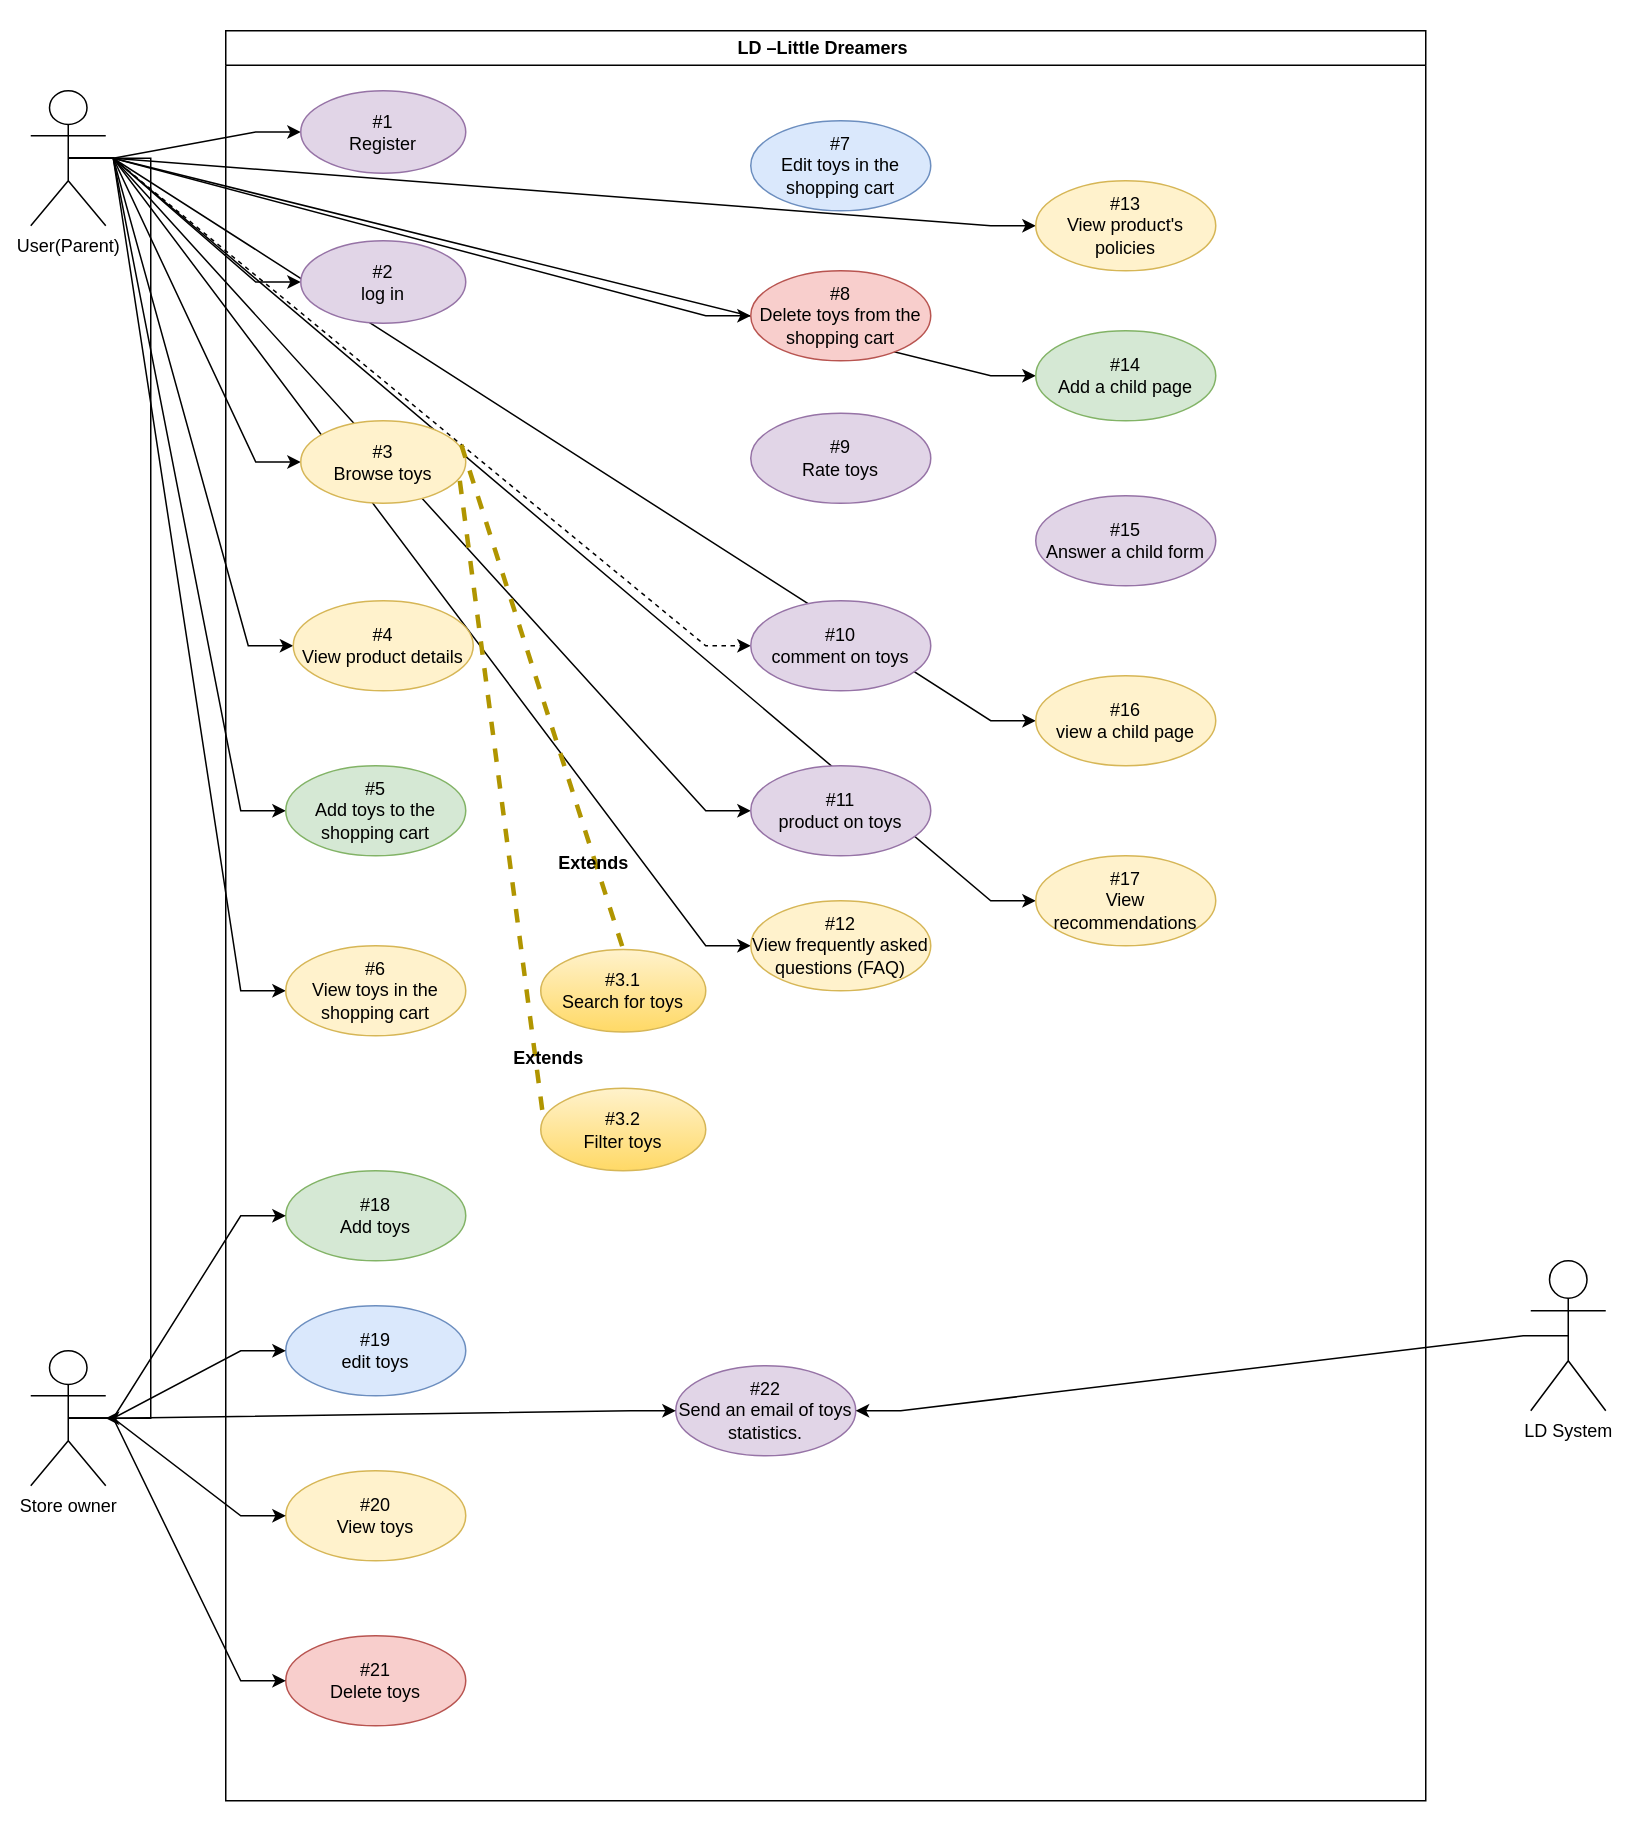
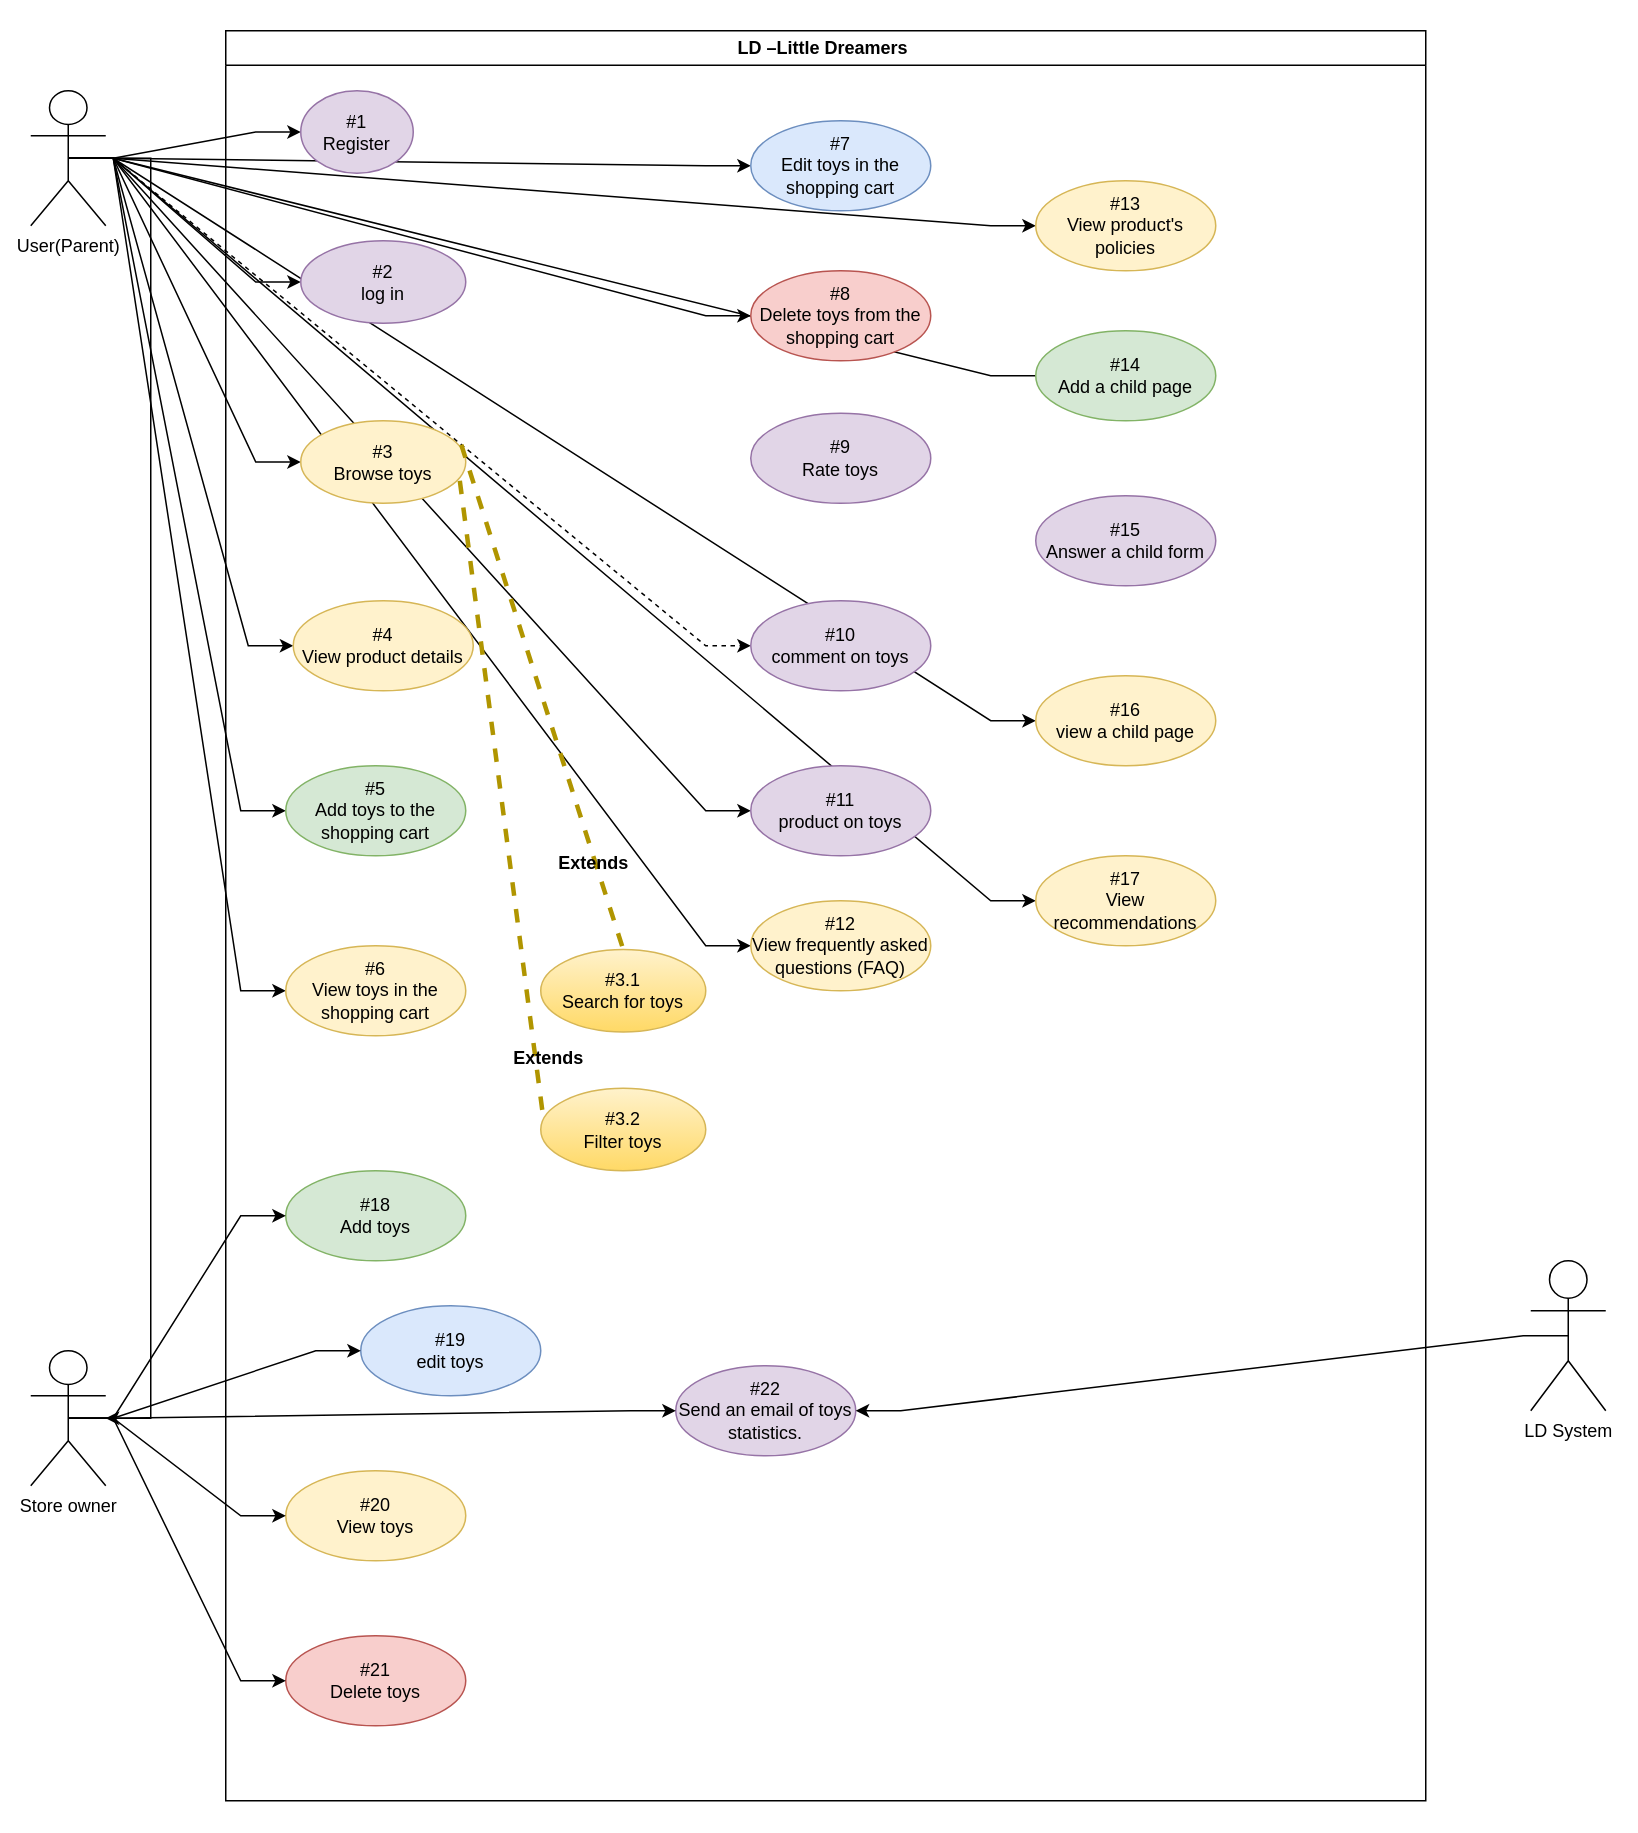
(383, 132) -> (357, 132)
none -> (568, 164)
(1024, 376) -> (1028, 376)
(376, 1351) -> (451, 1351)
